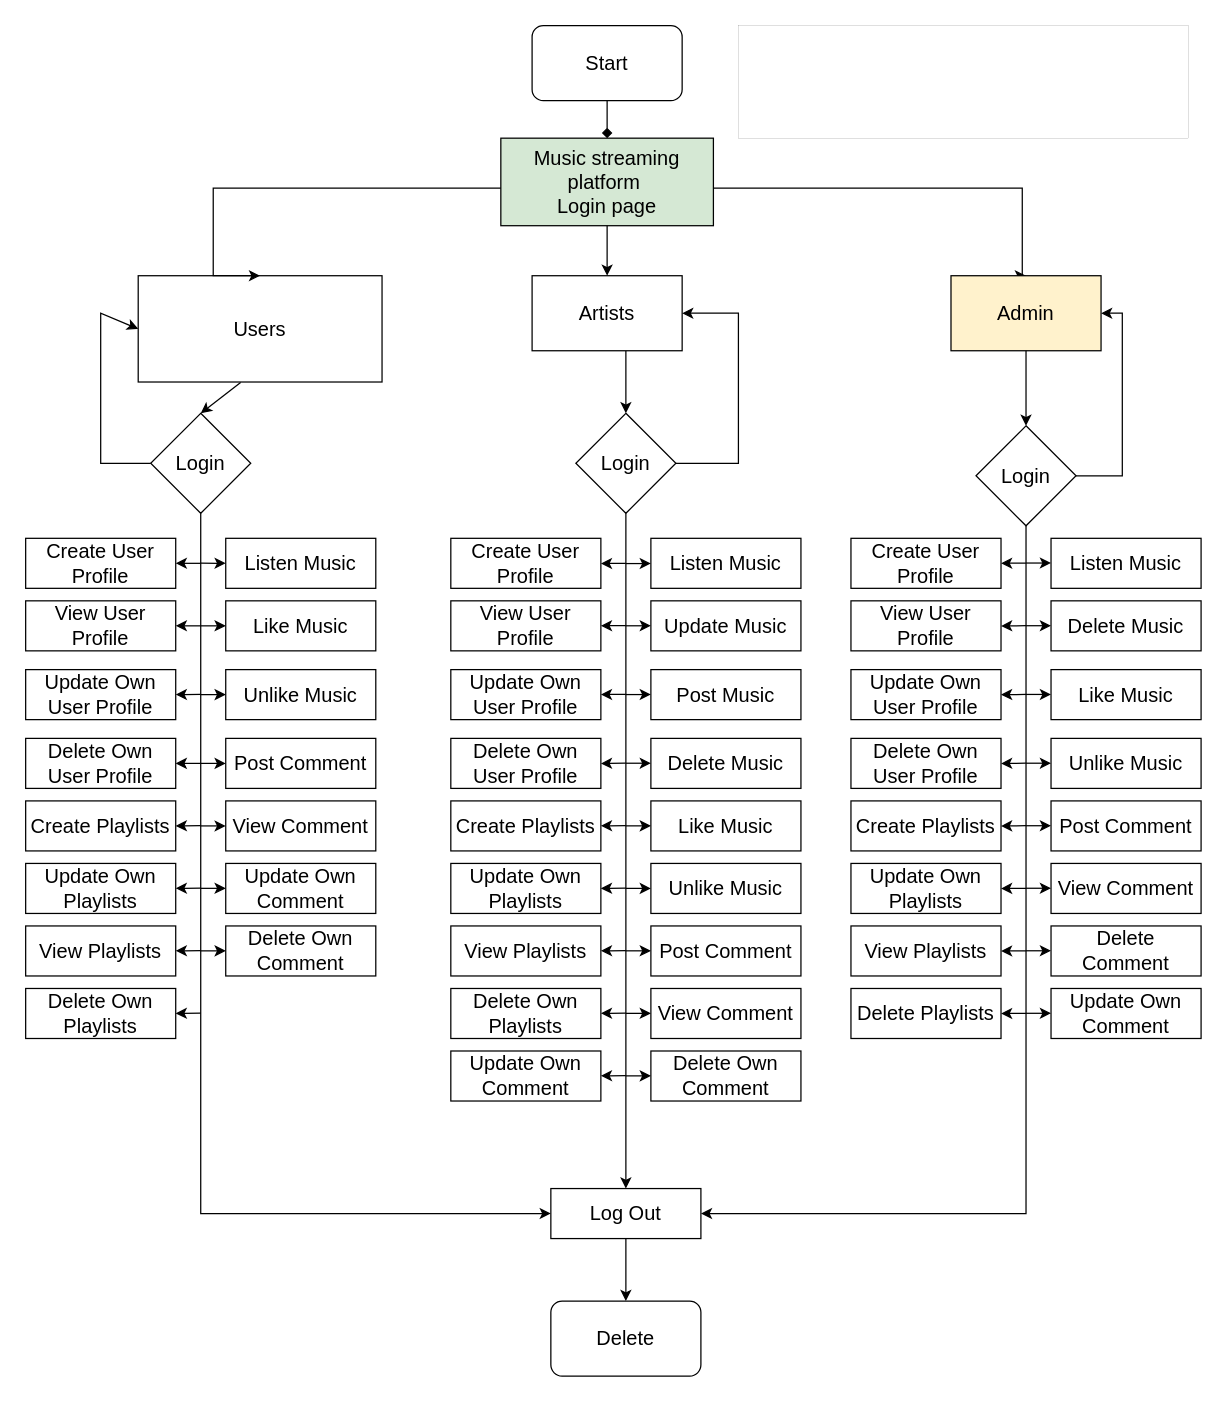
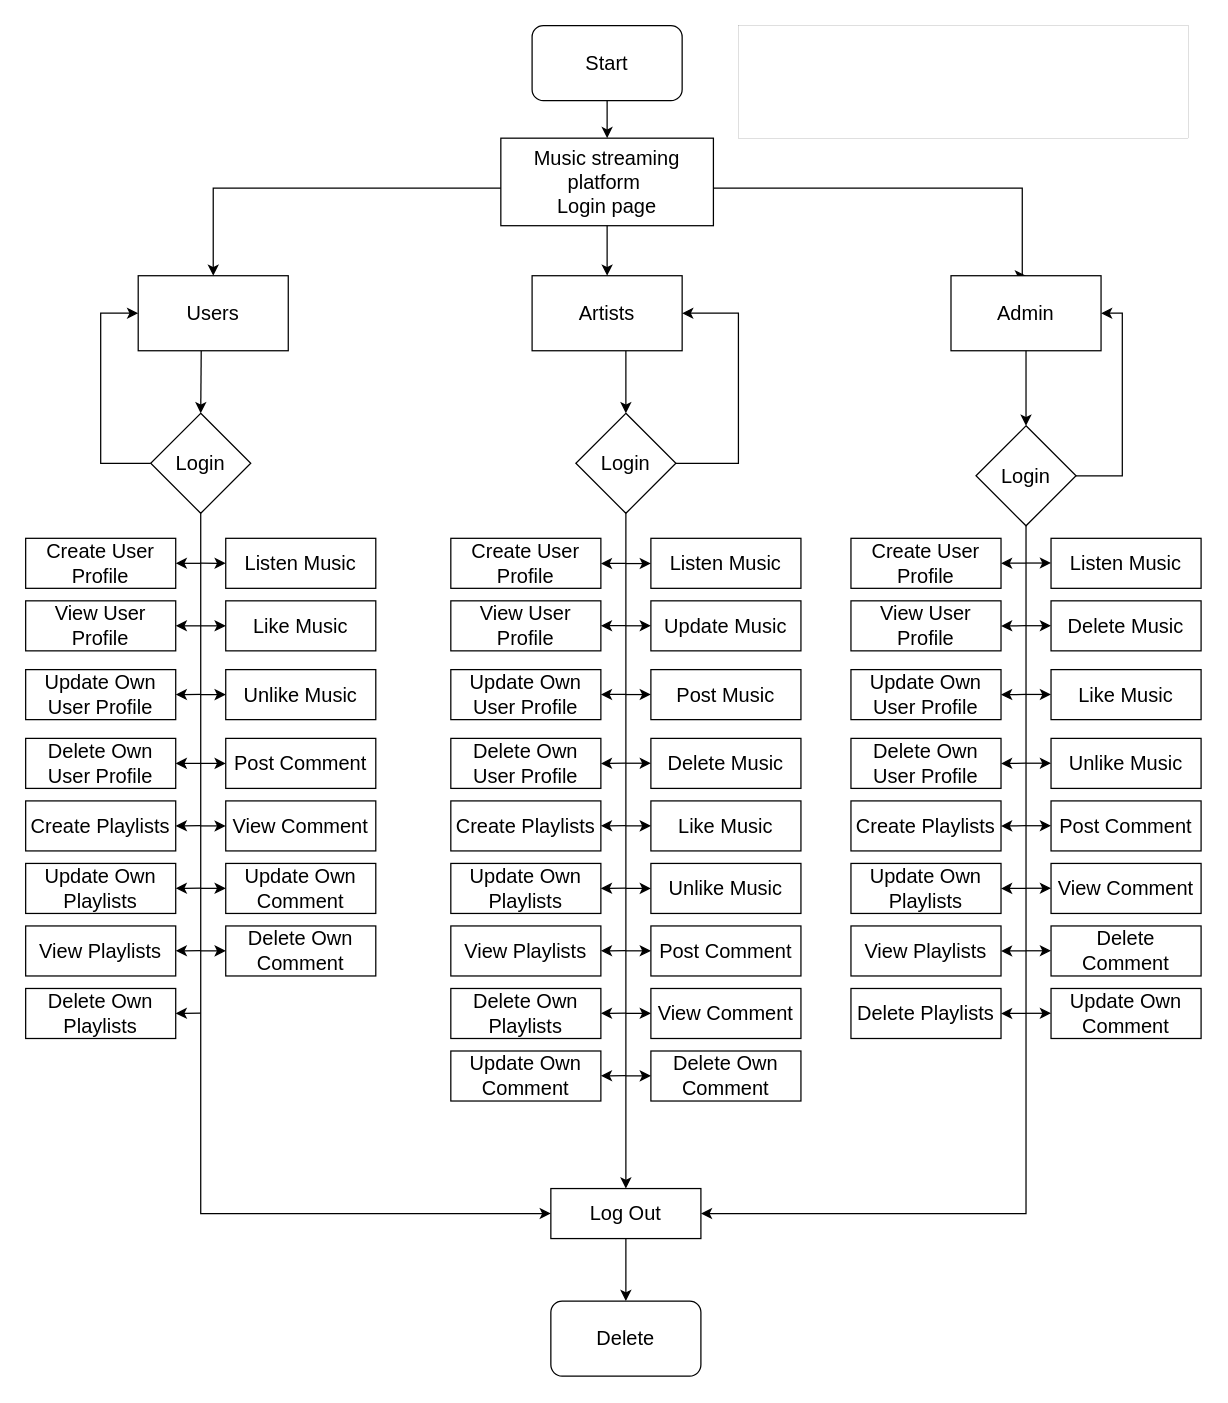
(607, 127) -> (607, 128)
(607, 182) -> (607, 182)
(1026, 313) -> (1026, 313)
(260, 329) -> (213, 313)
